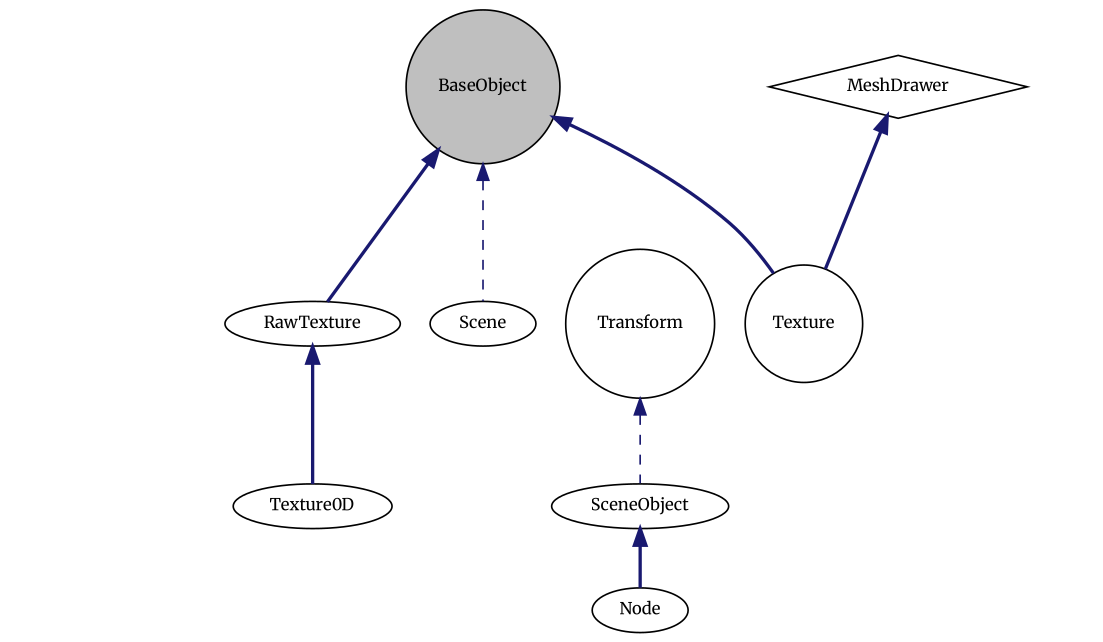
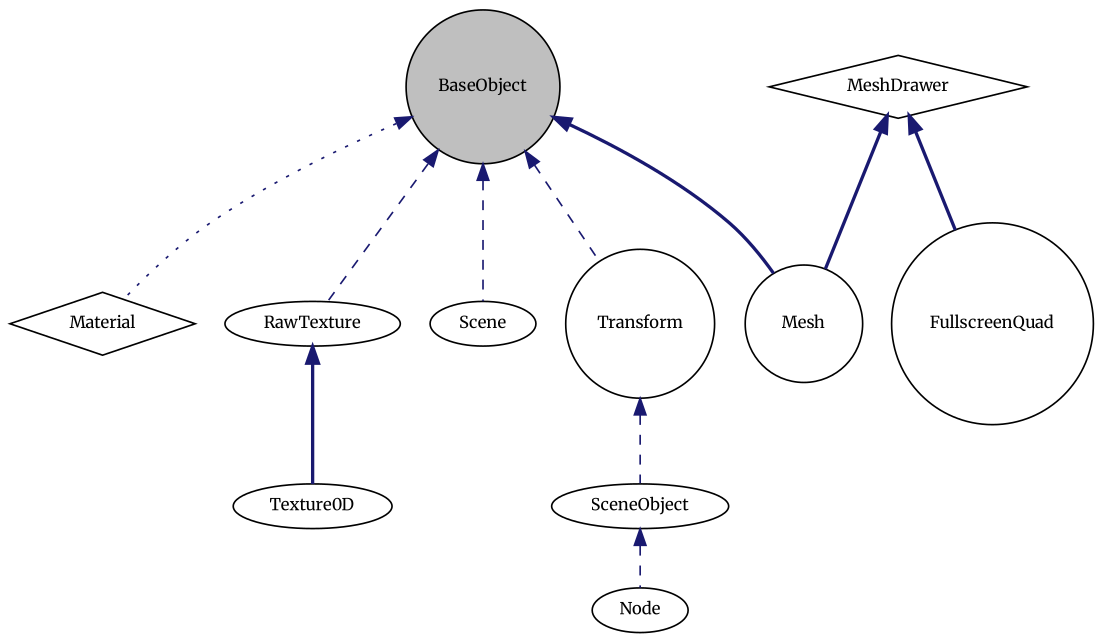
none -> (567, 213)
(378, 233) -> (378, 233)
none -> (103, 324)
(804, 324) -> (804, 324)
none -> (992, 324)
(640, 567) -> (640, 567)
